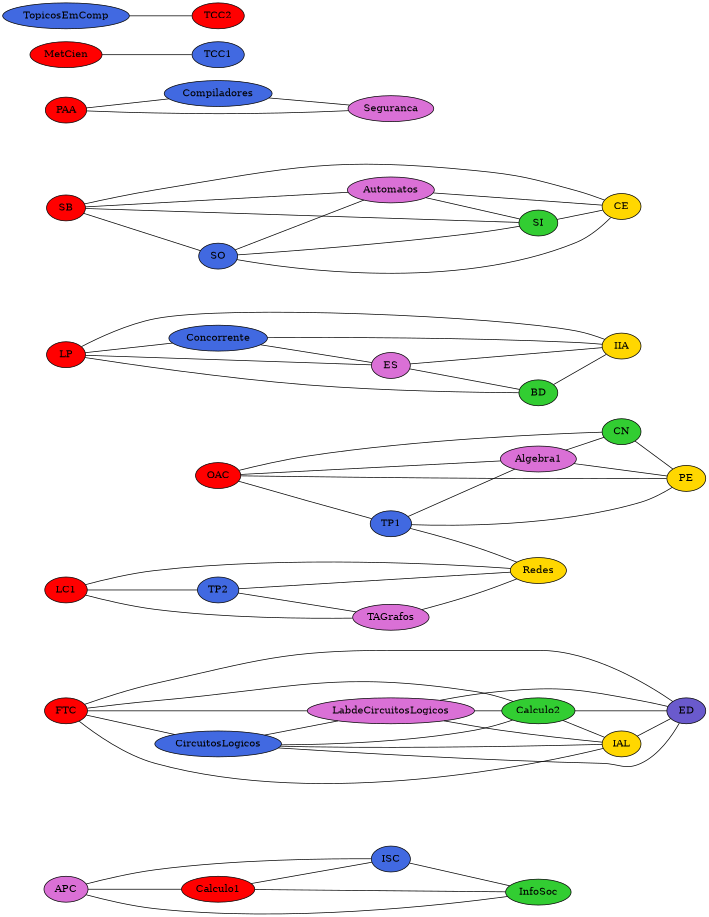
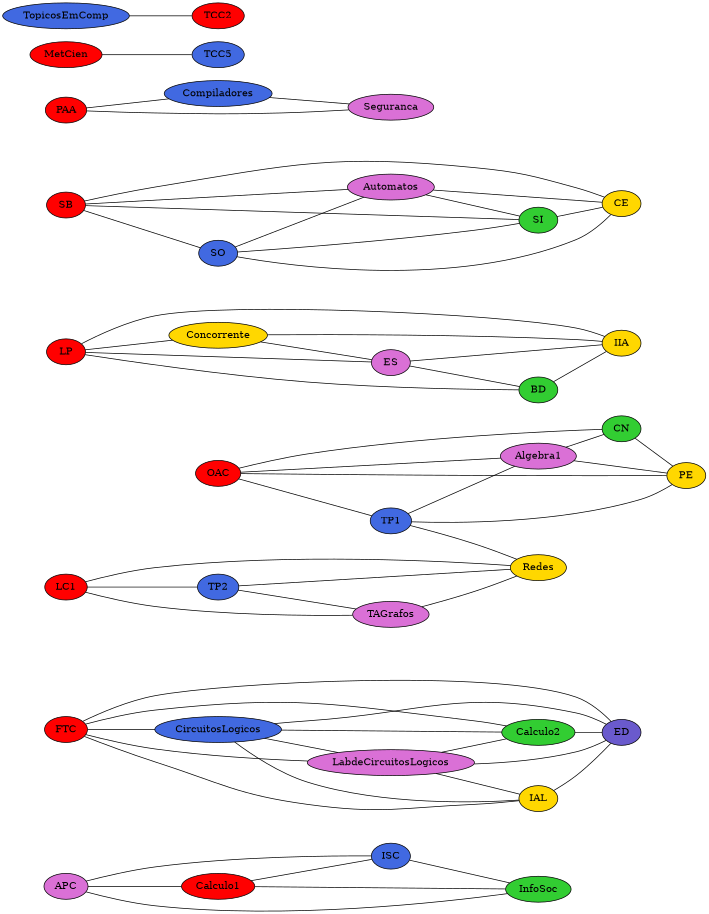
(218, 55) -> (218, 55)
(218, 338) -> (218, 335)
(584, 729) -> none
